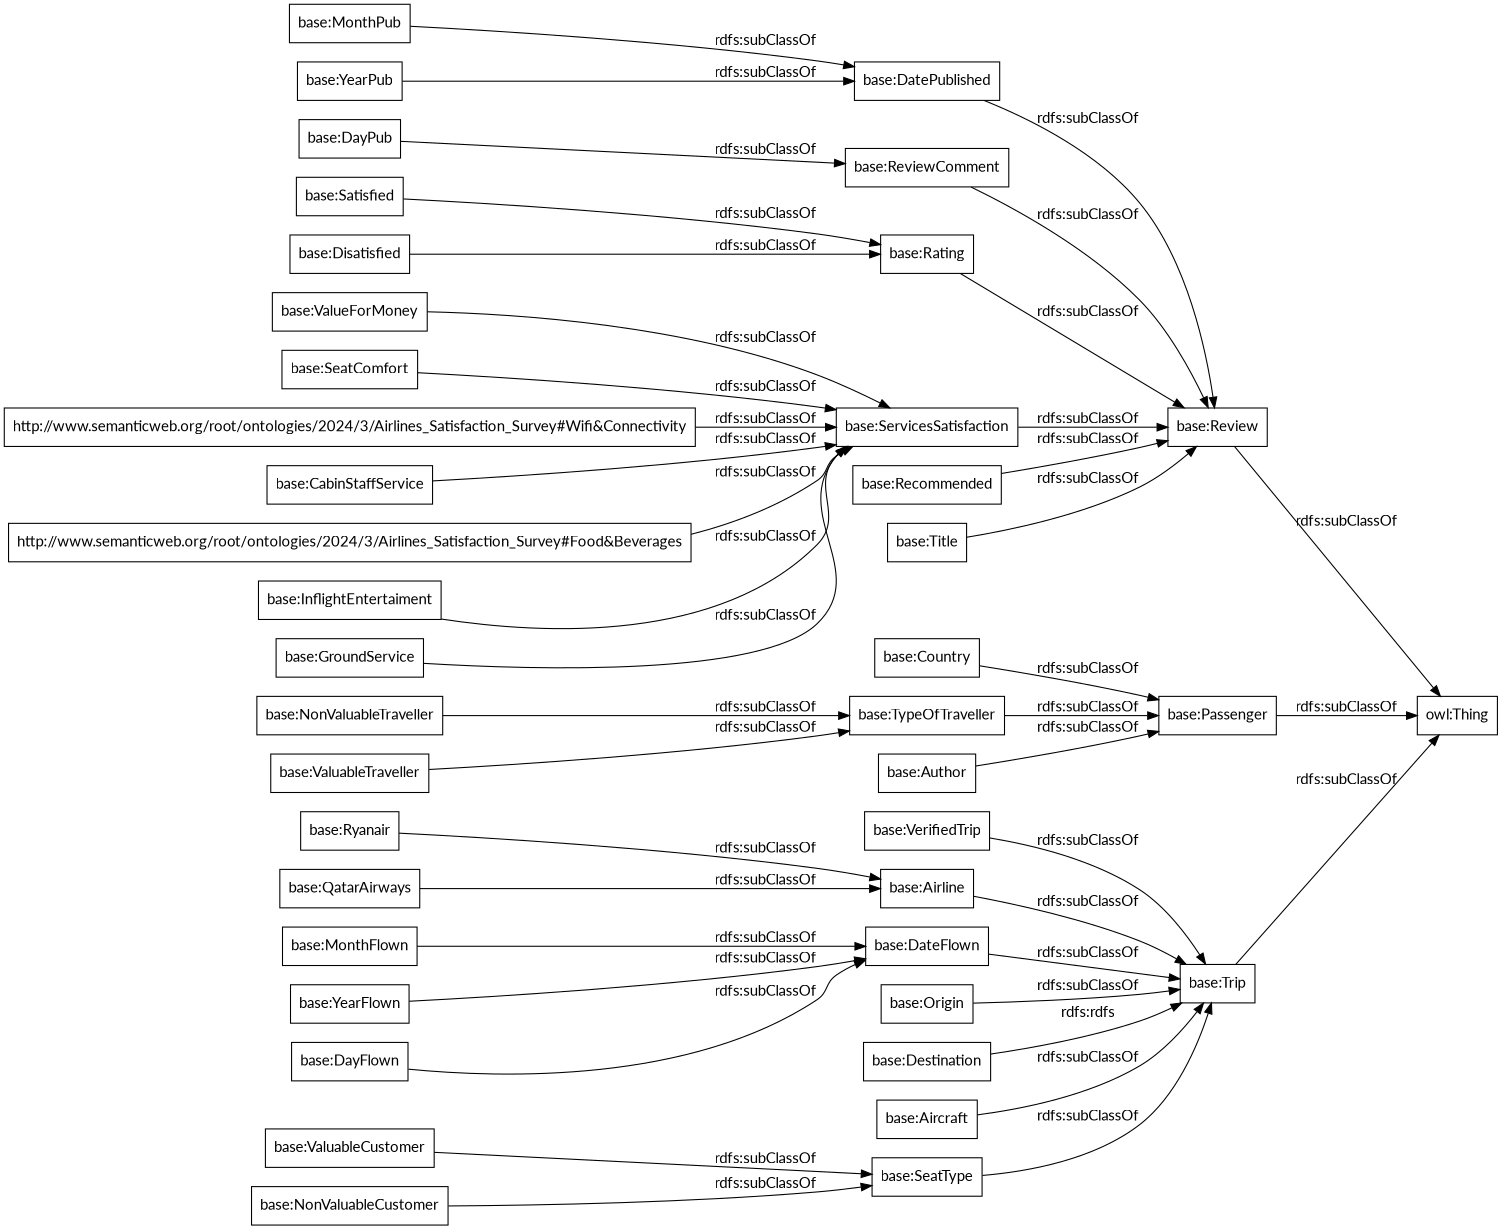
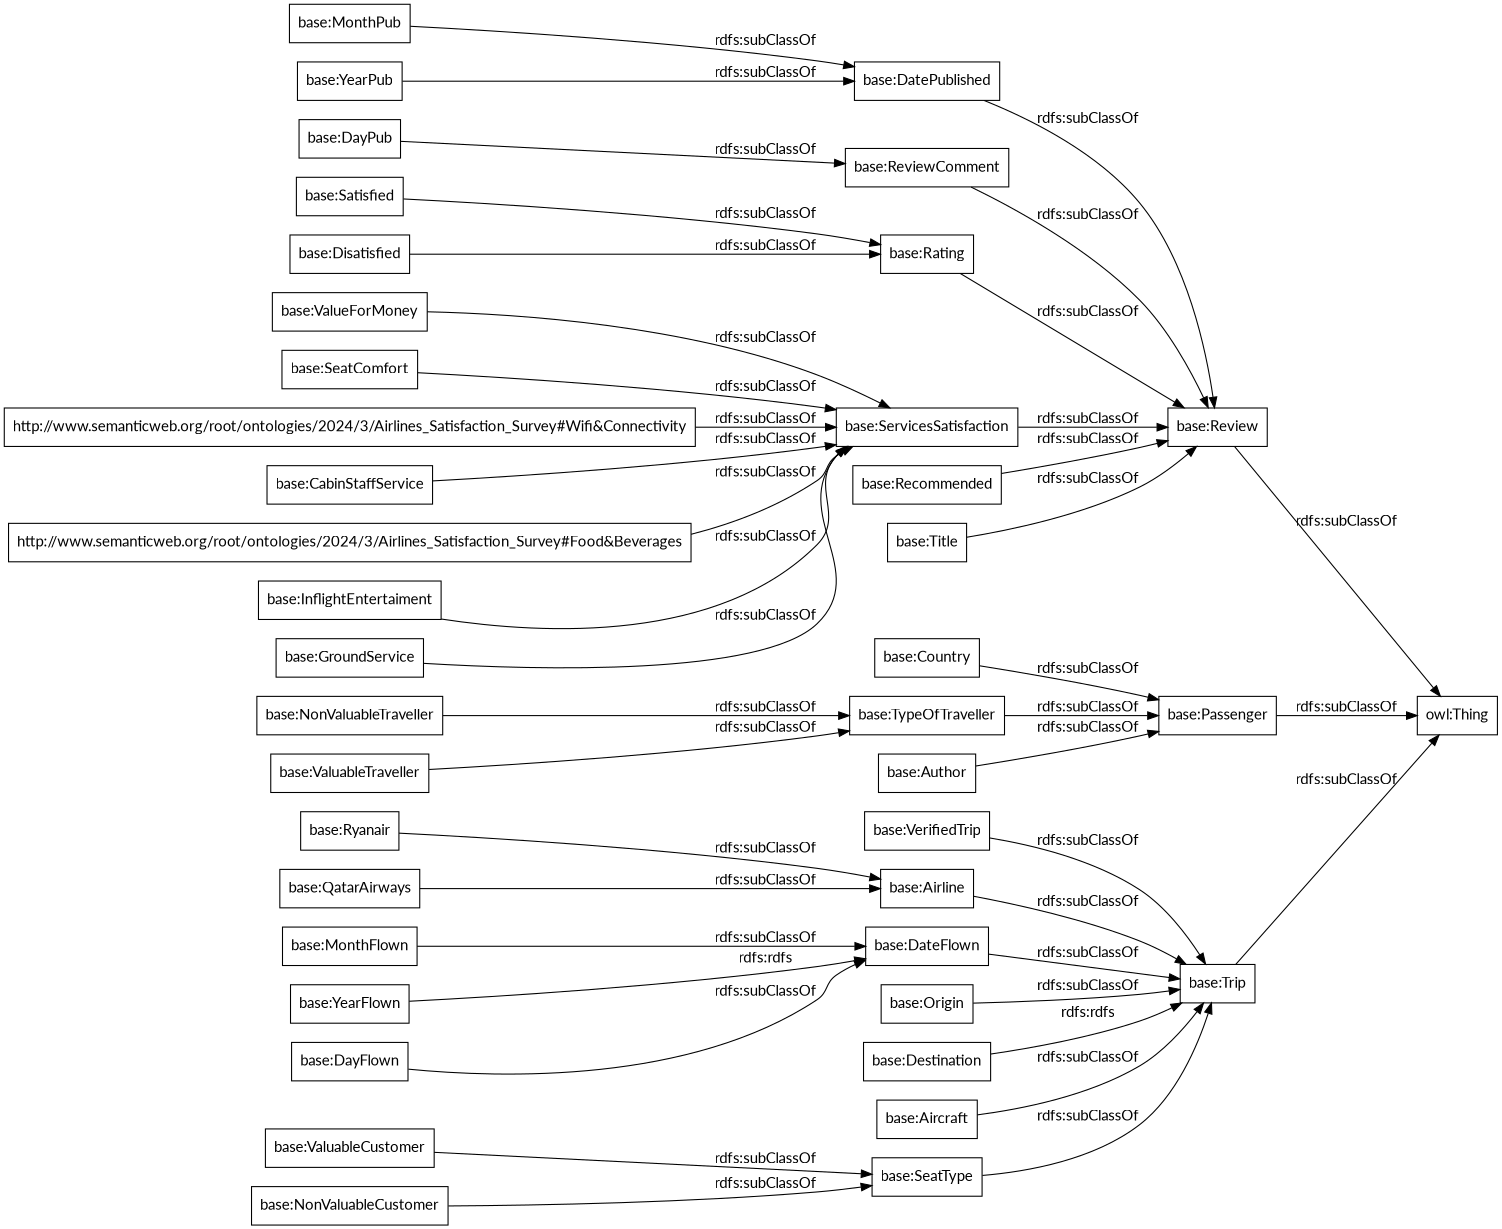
(766, 959) -> (766, 959)
